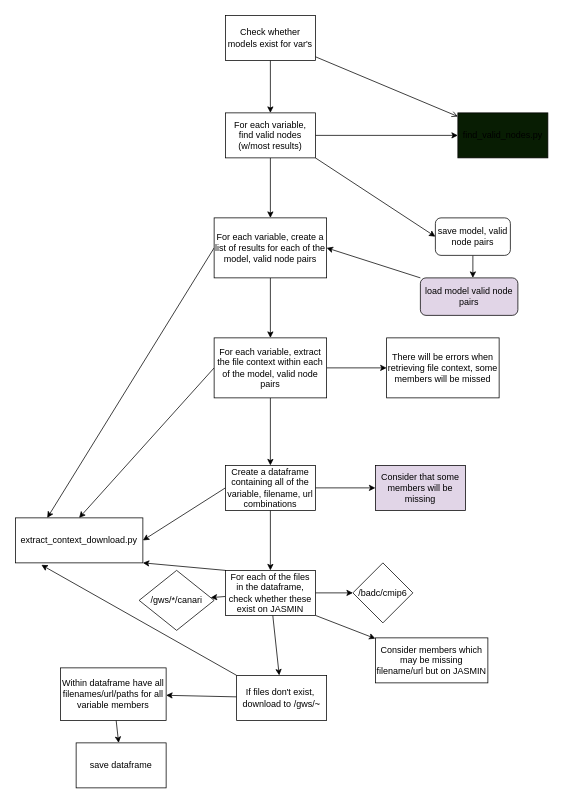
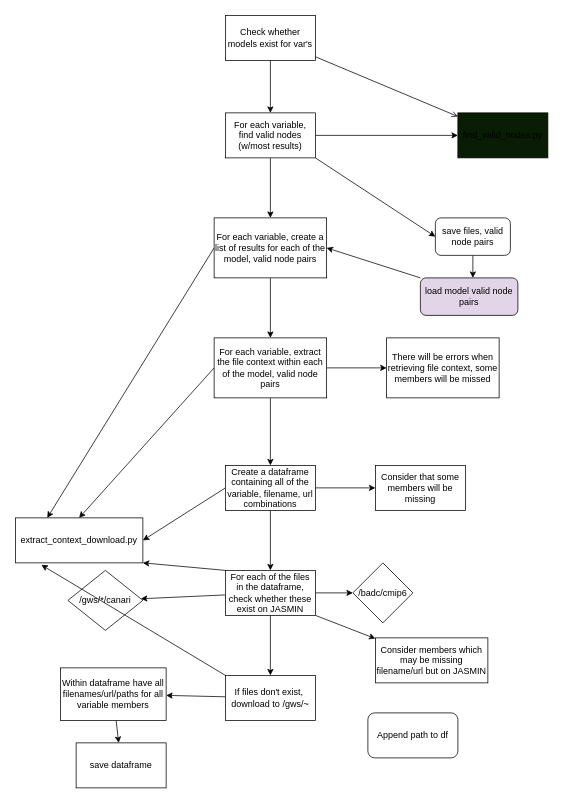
(473, 237) -> (473, 237)
(420, 488) -> (420, 488)
(177, 600) -> (105, 600)
(282, 698) -> (270, 698)
none -> (413, 735)
